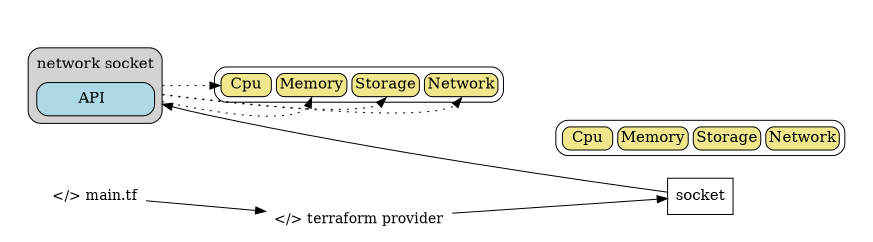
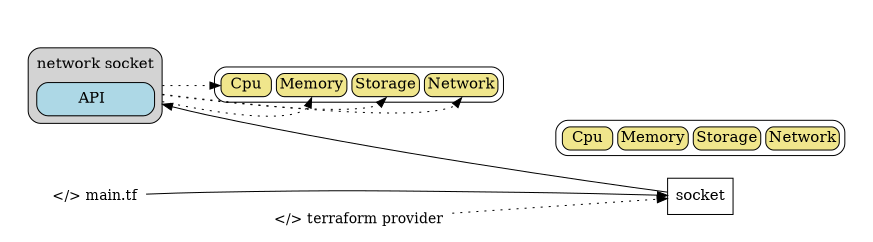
(201, 206) -> (402, 191)
(555, 206) -> (555, 206)
